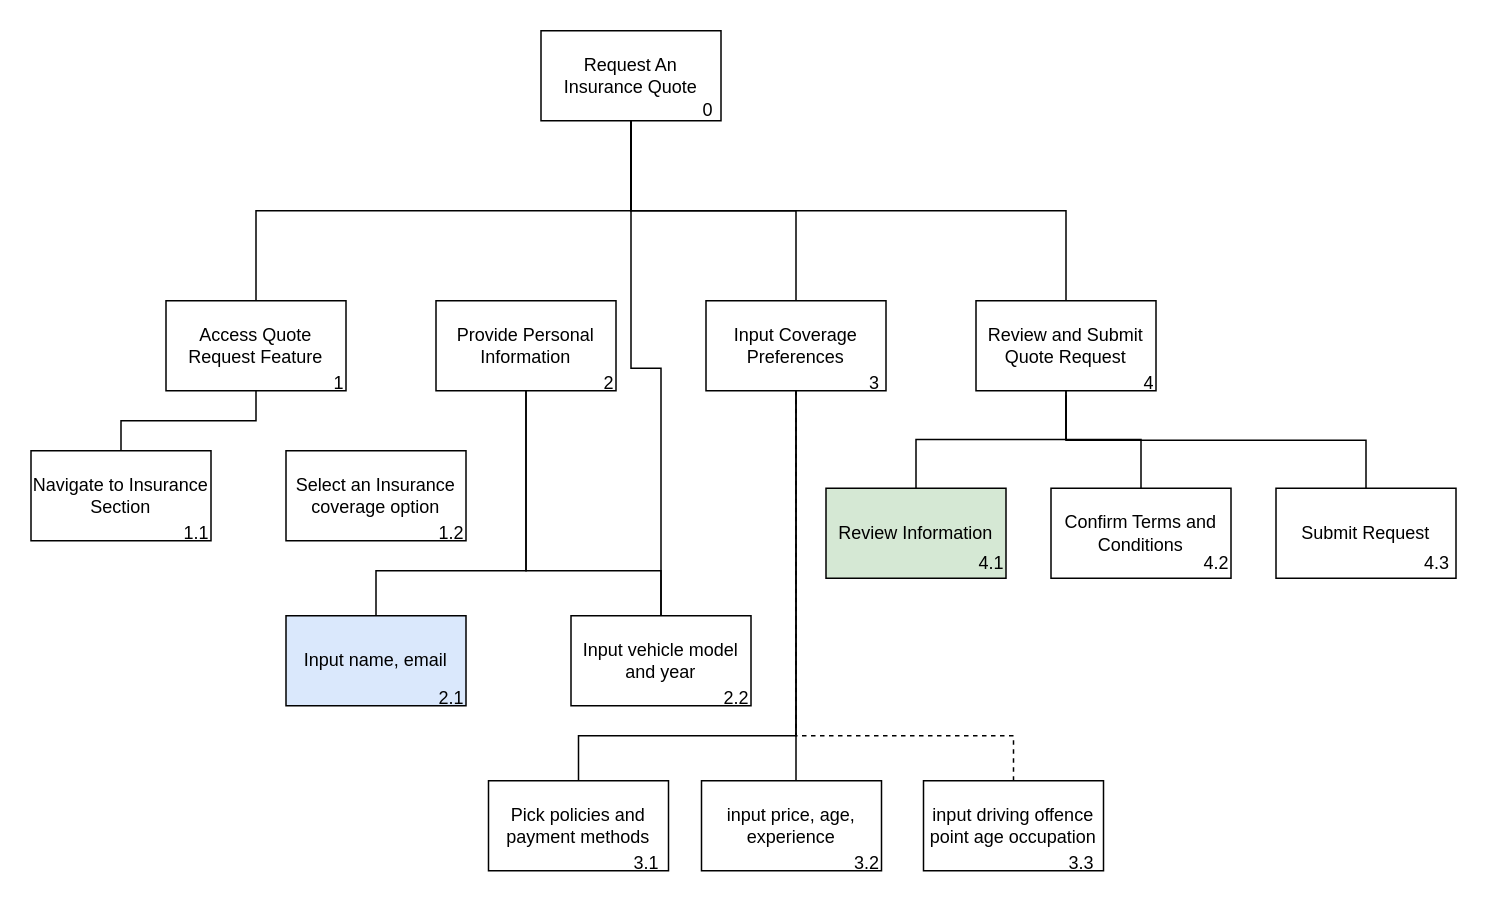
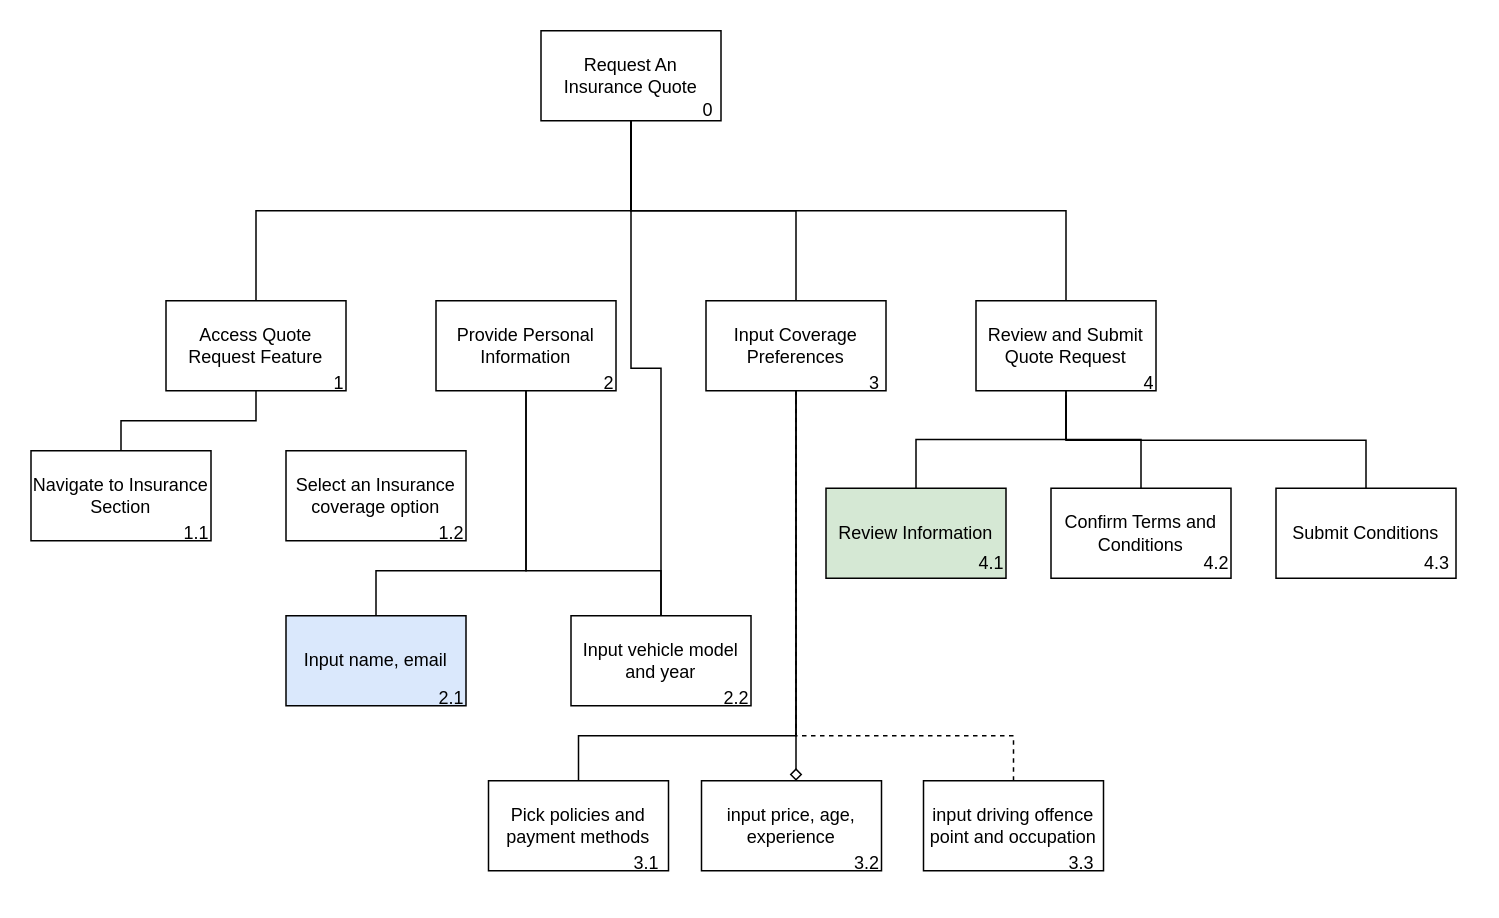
(1366, 533) -> (1366, 533)
(796, 774) -> (796, 768)
(1013, 826) -> (1013, 826)
